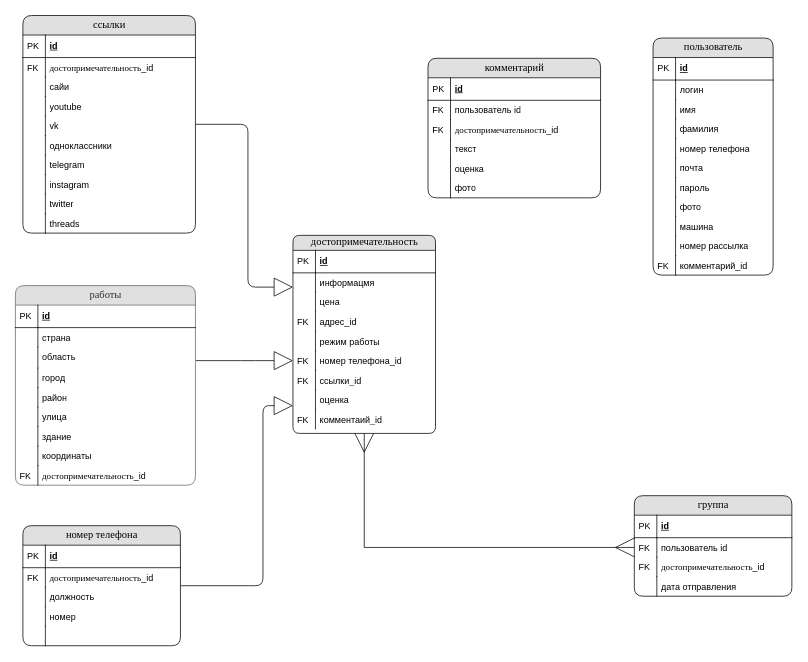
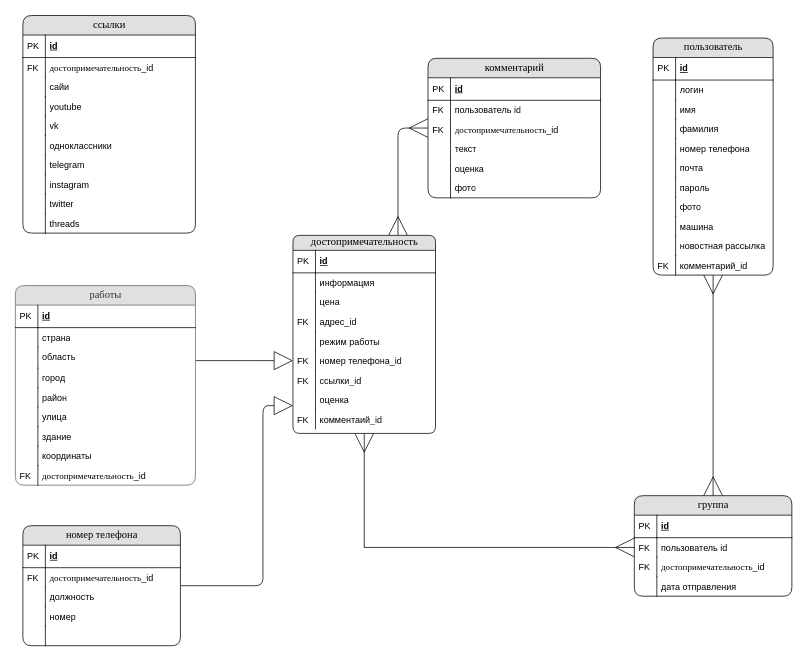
none -> (404, 128)
(248, 193) -> none
(714, 247) -> (724, 247)
none -> (713, 385)
